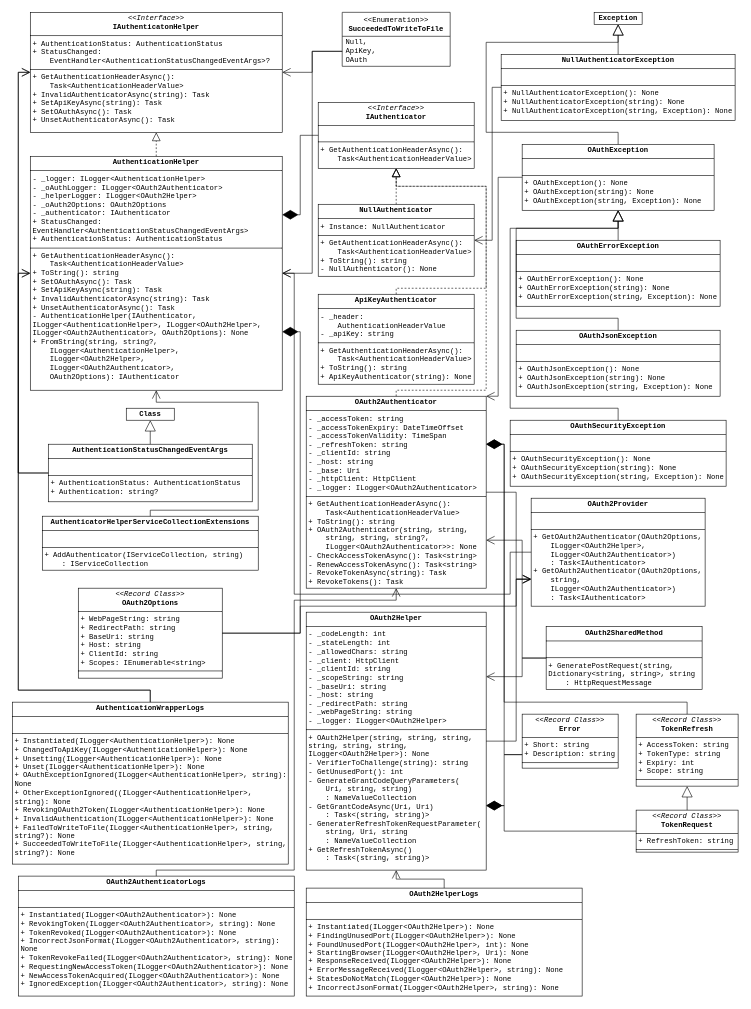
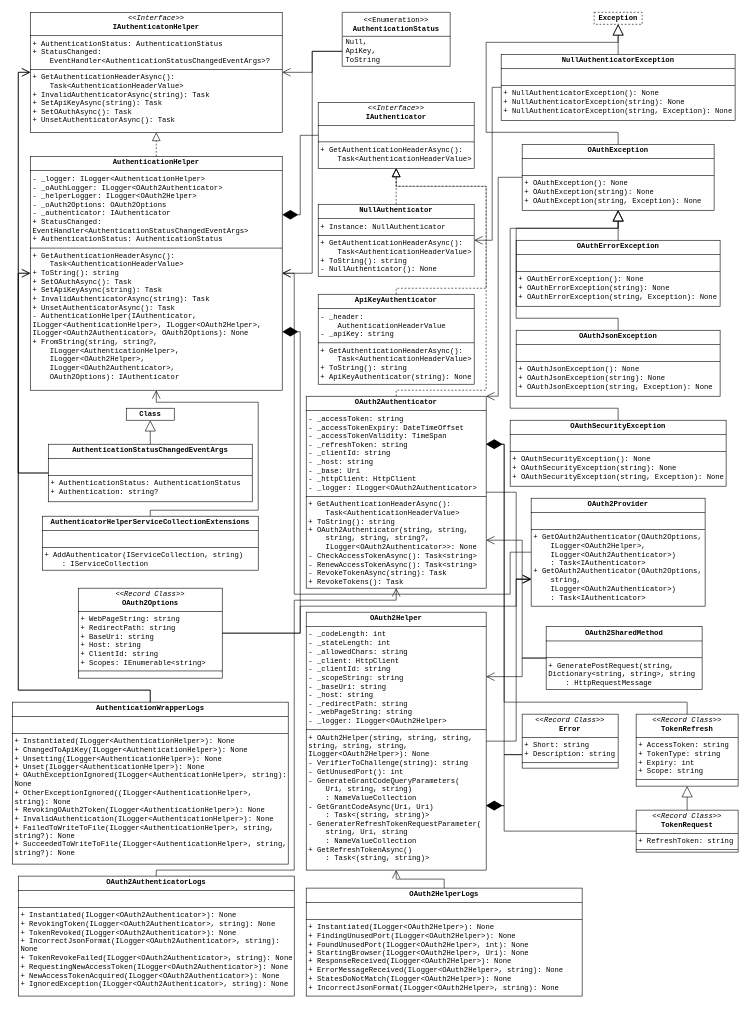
(618, 18) -> (618, 18)
(396, 25) -> (396, 25)
(358, 51) -> (361, 51)
